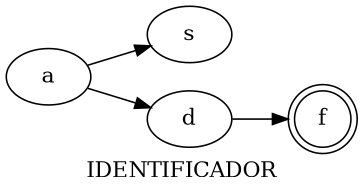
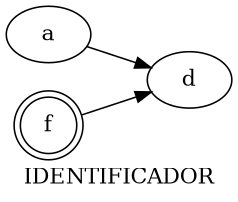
(190, 34) -> none
(252, 119) -> (109, 106)
